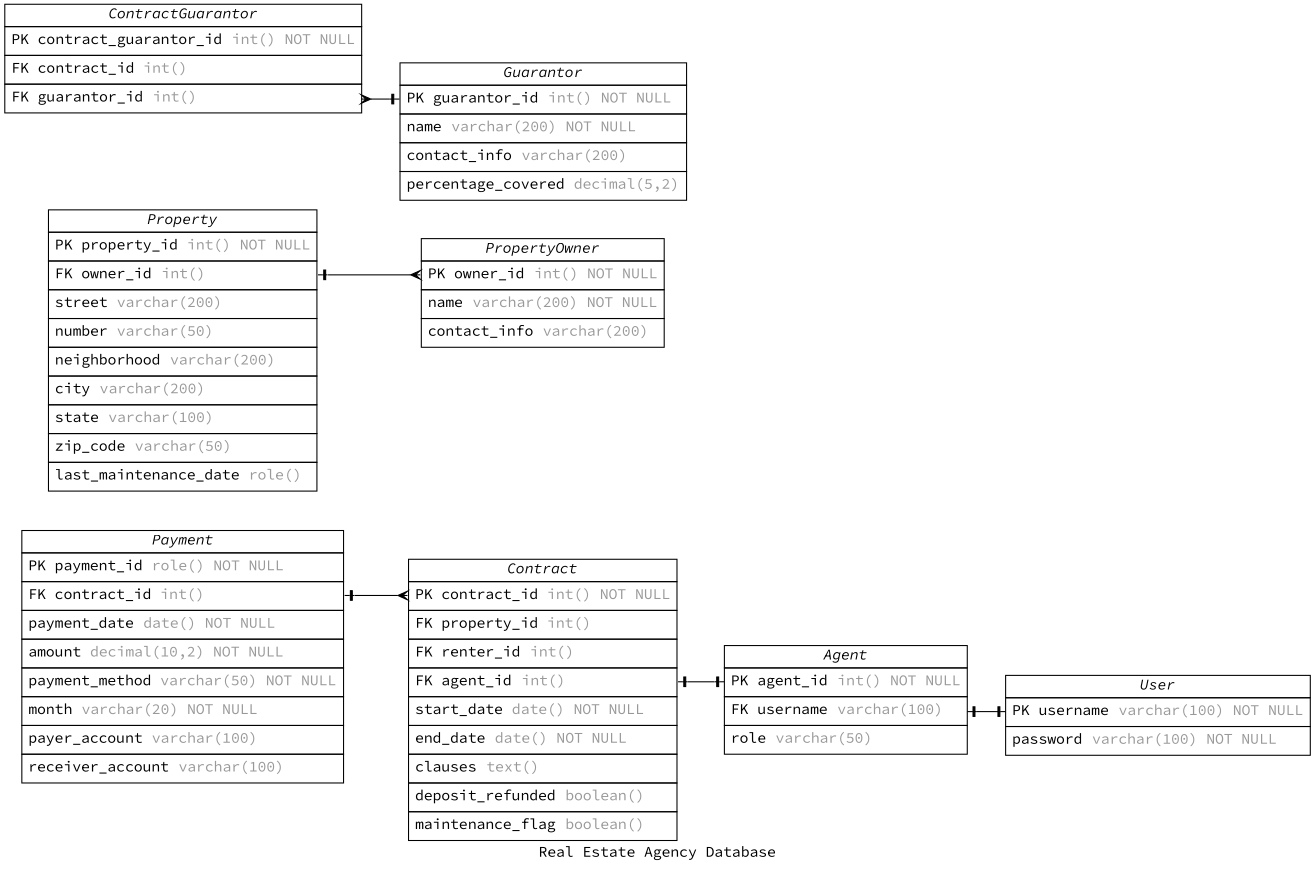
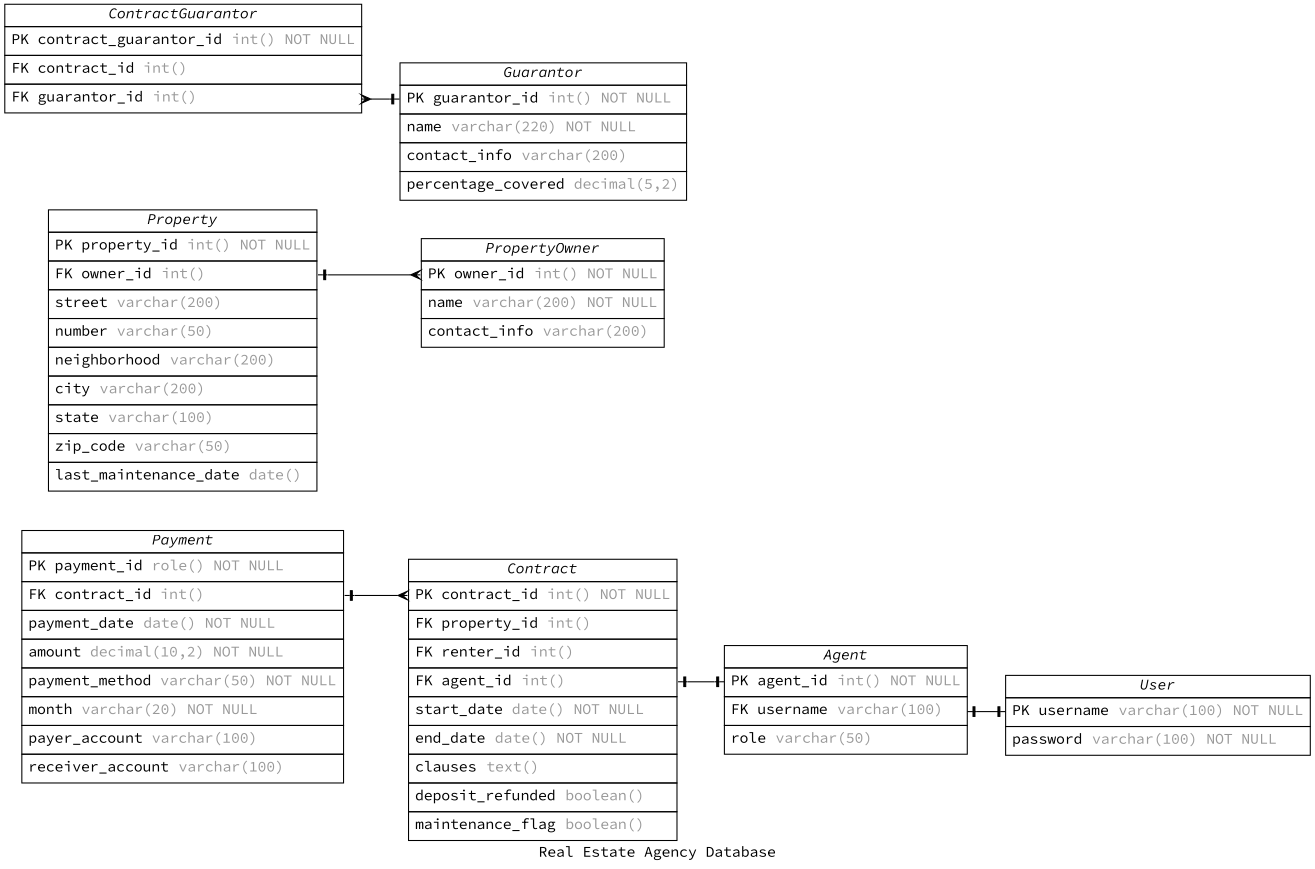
(544, 127) -> (544, 127)
(275, 475) -> (275, 475)
